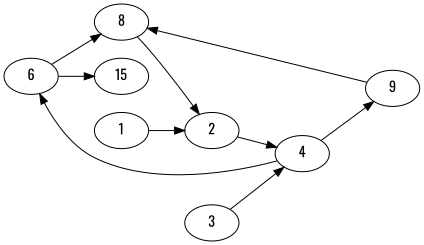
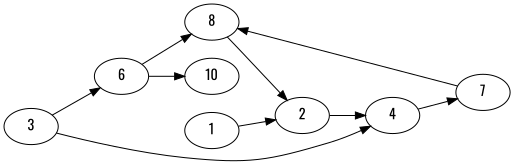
(122, 76) -> (212, 76)
(393, 88) -> (483, 92)
(148, 173) -> (72, 104)
